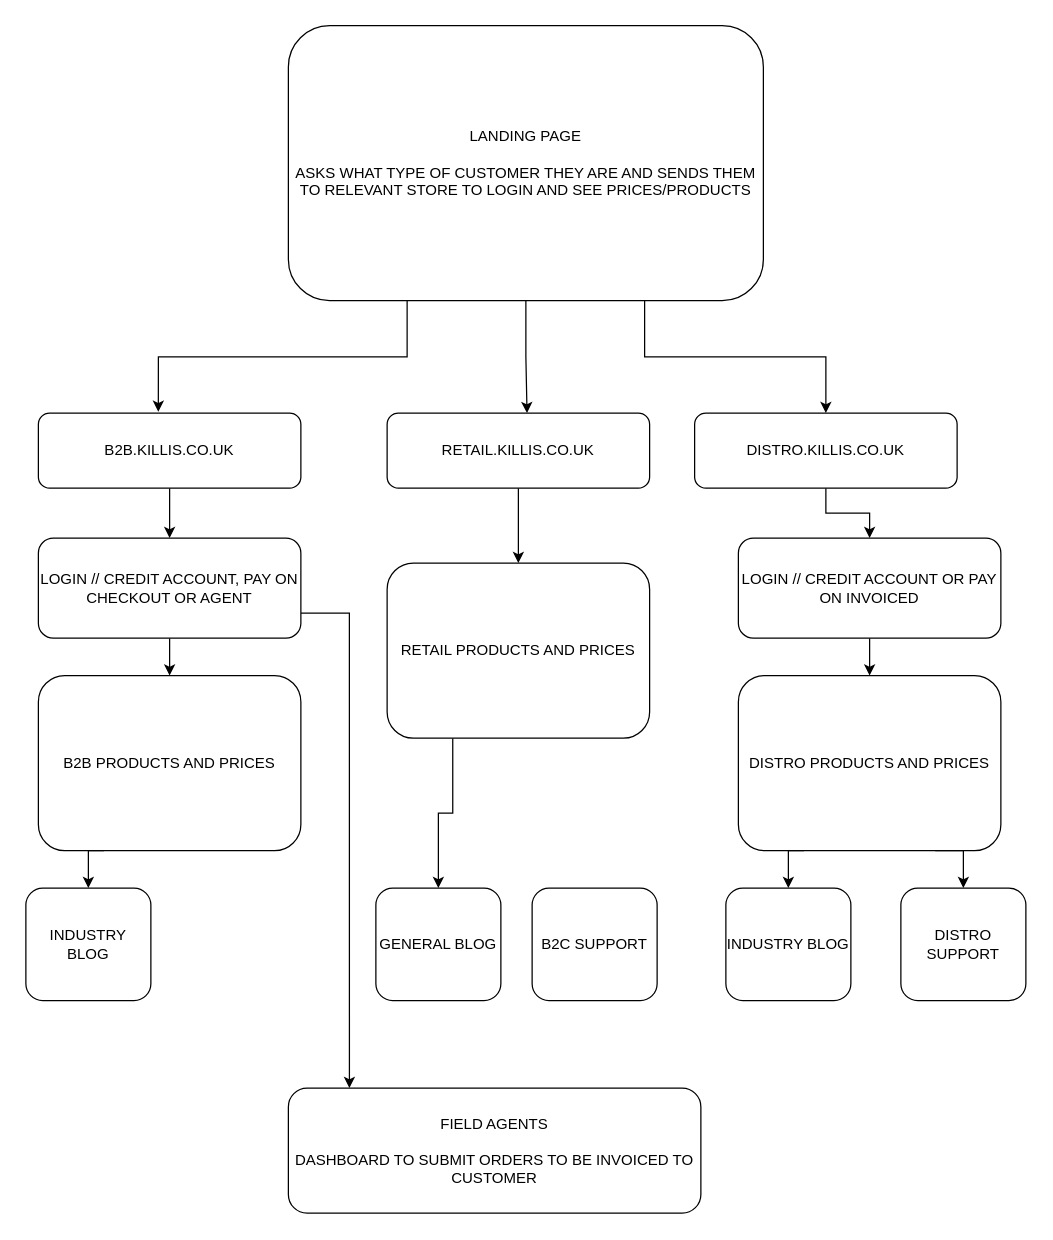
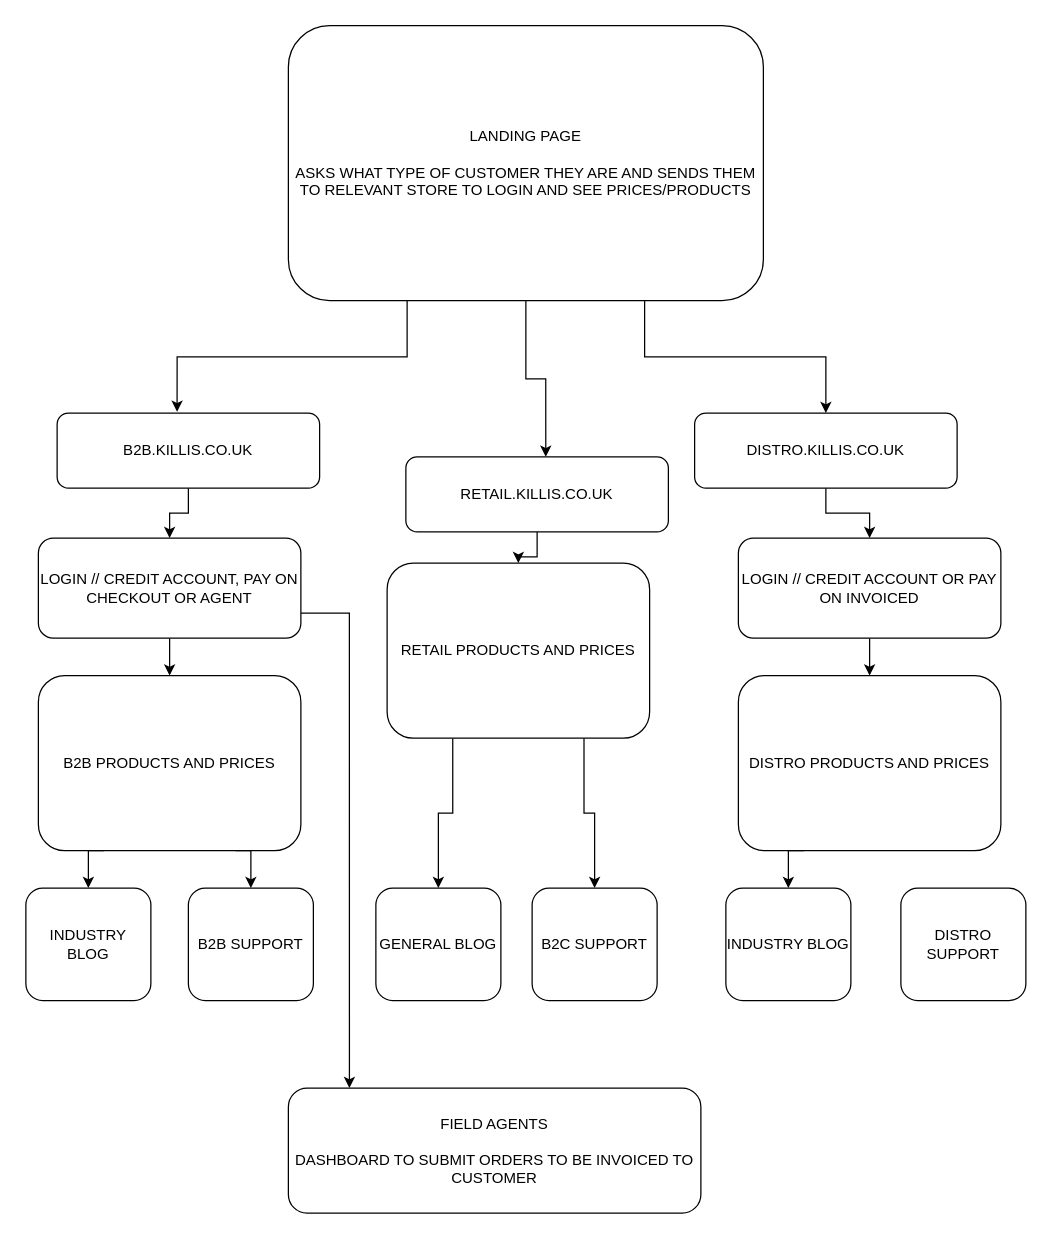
(169, 451) -> (188, 451)
(518, 451) -> (537, 494)
none -> (585, 813)
none -> (251, 864)
(963, 864) -> none
none -> (251, 944)
